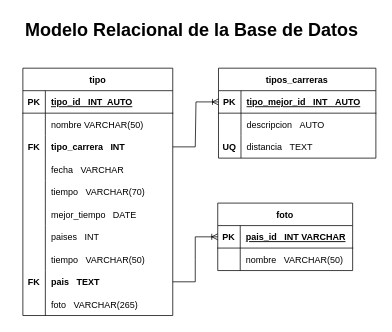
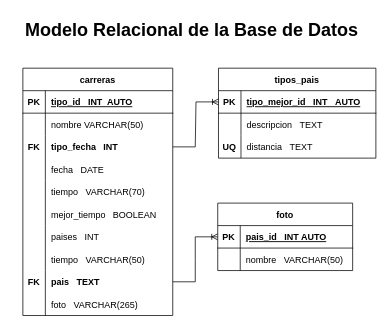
(98, 80) -> (98, 80)
(297, 80) -> (297, 80)
(289, 125) -> (289, 125)
(94, 147) -> (89, 147)
(88, 170) -> (80, 170)
(97, 215) -> (104, 215)
(294, 237) -> (287, 237)
